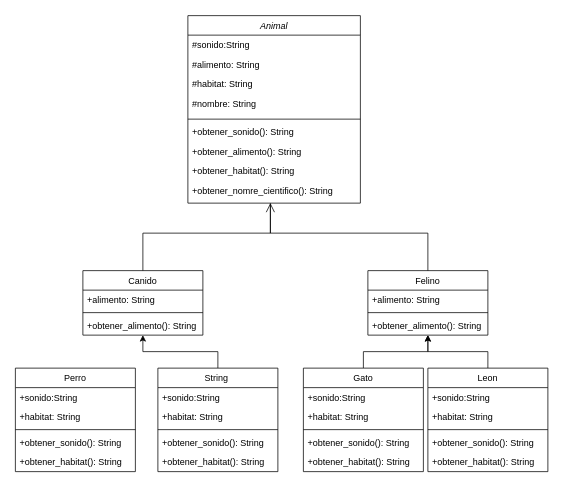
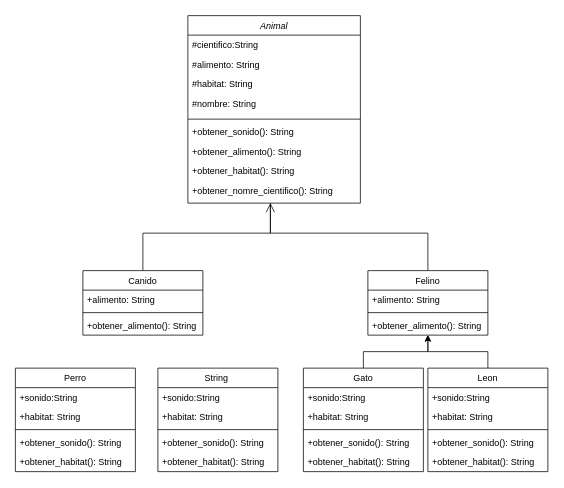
(224, 45) -> (232, 45)
(177, 351) -> none
